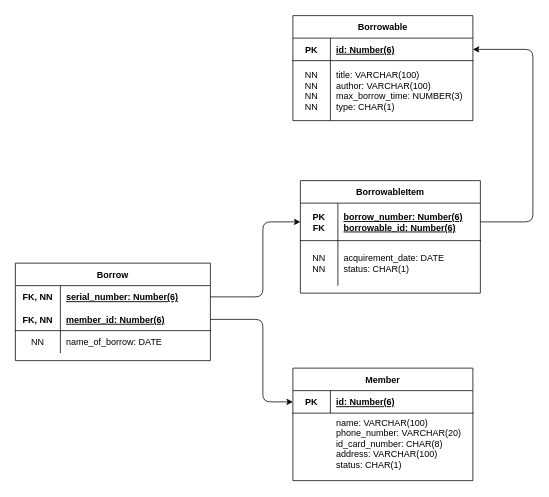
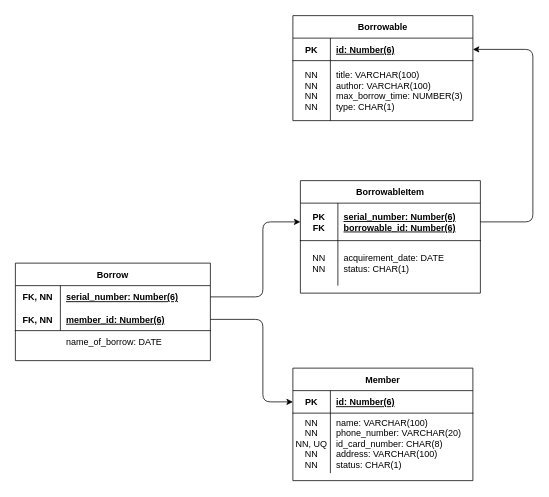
(402, 217) -> (399, 217)
(38, 342) -> none
none -> (312, 443)
